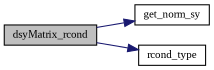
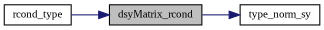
(172, 15) -> (280, 15)
(112, 45) -> (85, 15)
